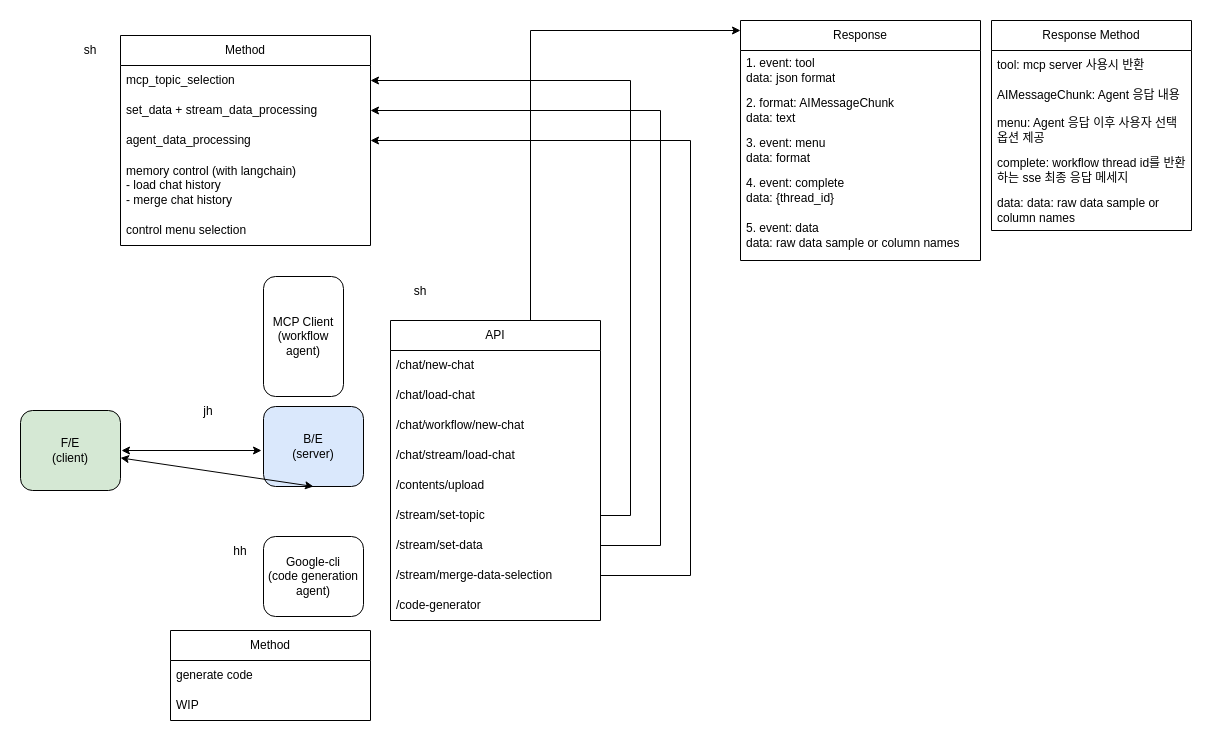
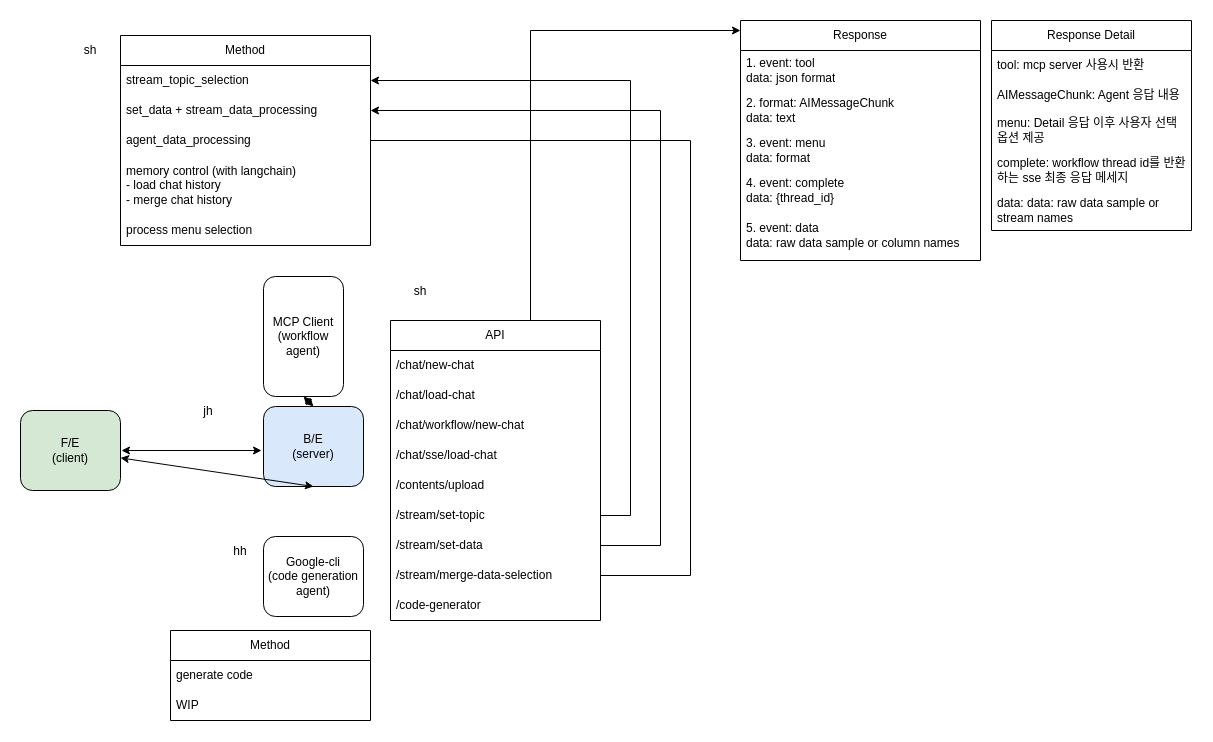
(1092, 36) -> (1092, 36)
(186, 81) -> (196, 81)
(1093, 131) -> (1093, 131)
(378, 141) -> (376, 141)
(1093, 211) -> (1093, 211)
(193, 231) -> (194, 231)
none -> (309, 402)
(469, 456) -> (459, 456)
